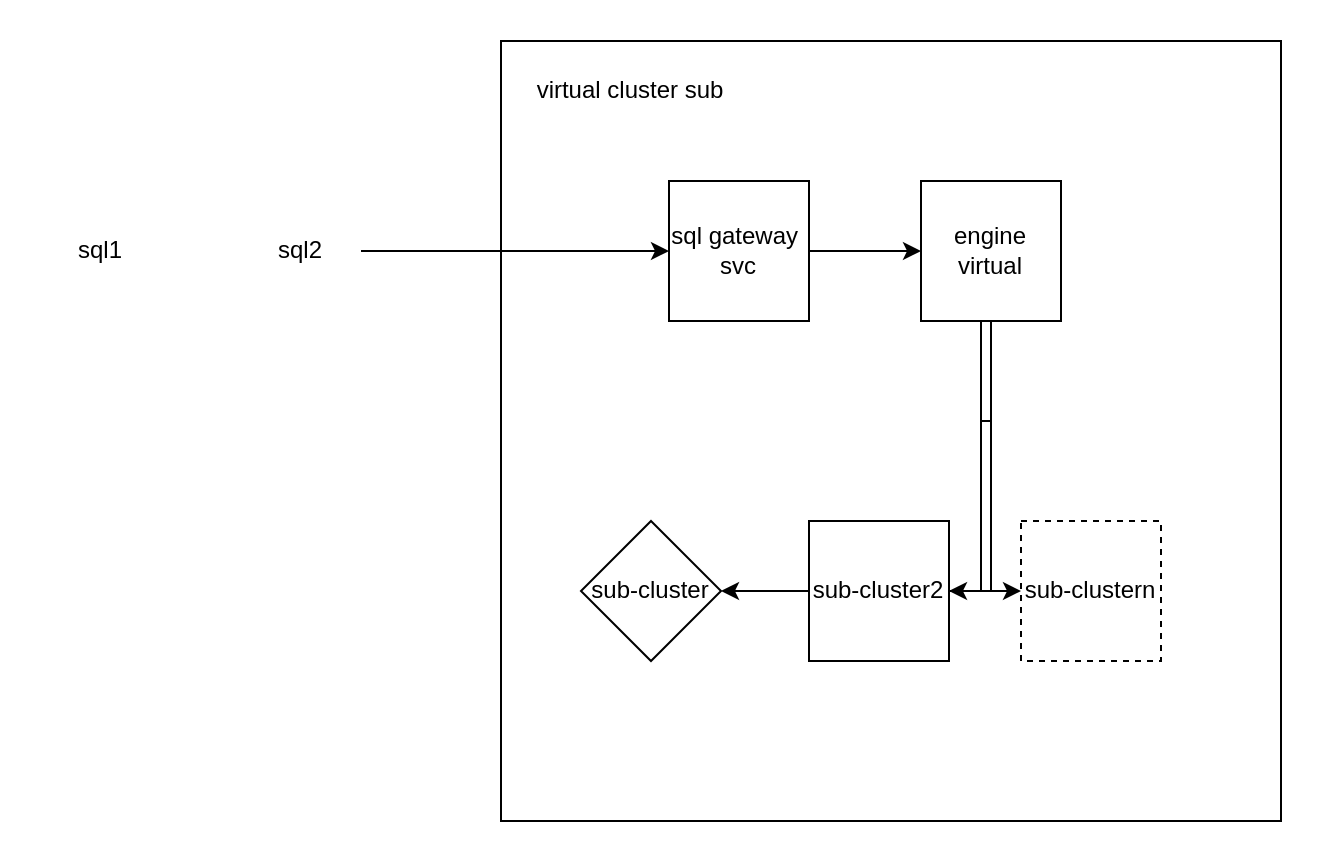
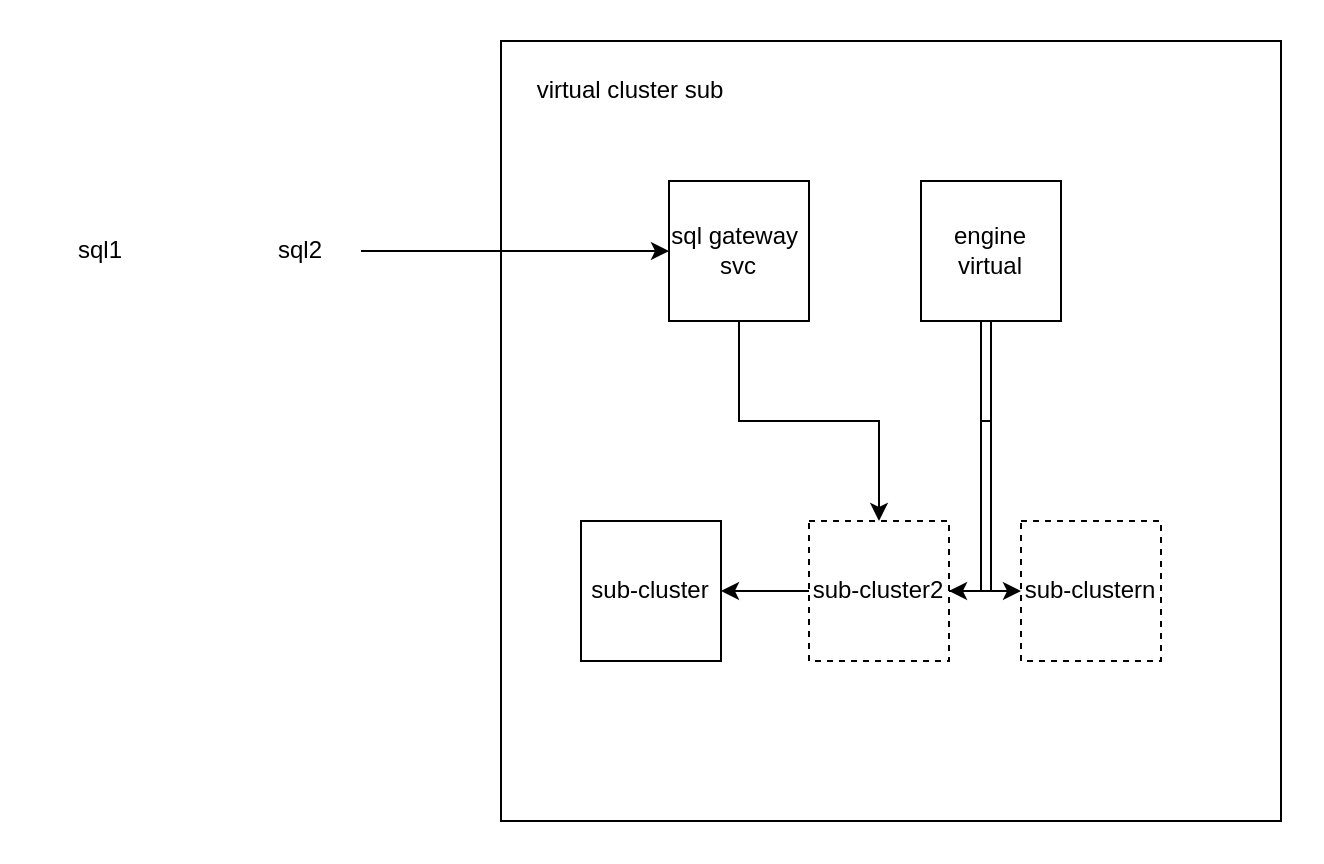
(858, 251) -> (802, 421)
(651, 591) -> (651, 591)
(879, 591) -> (879, 591)
